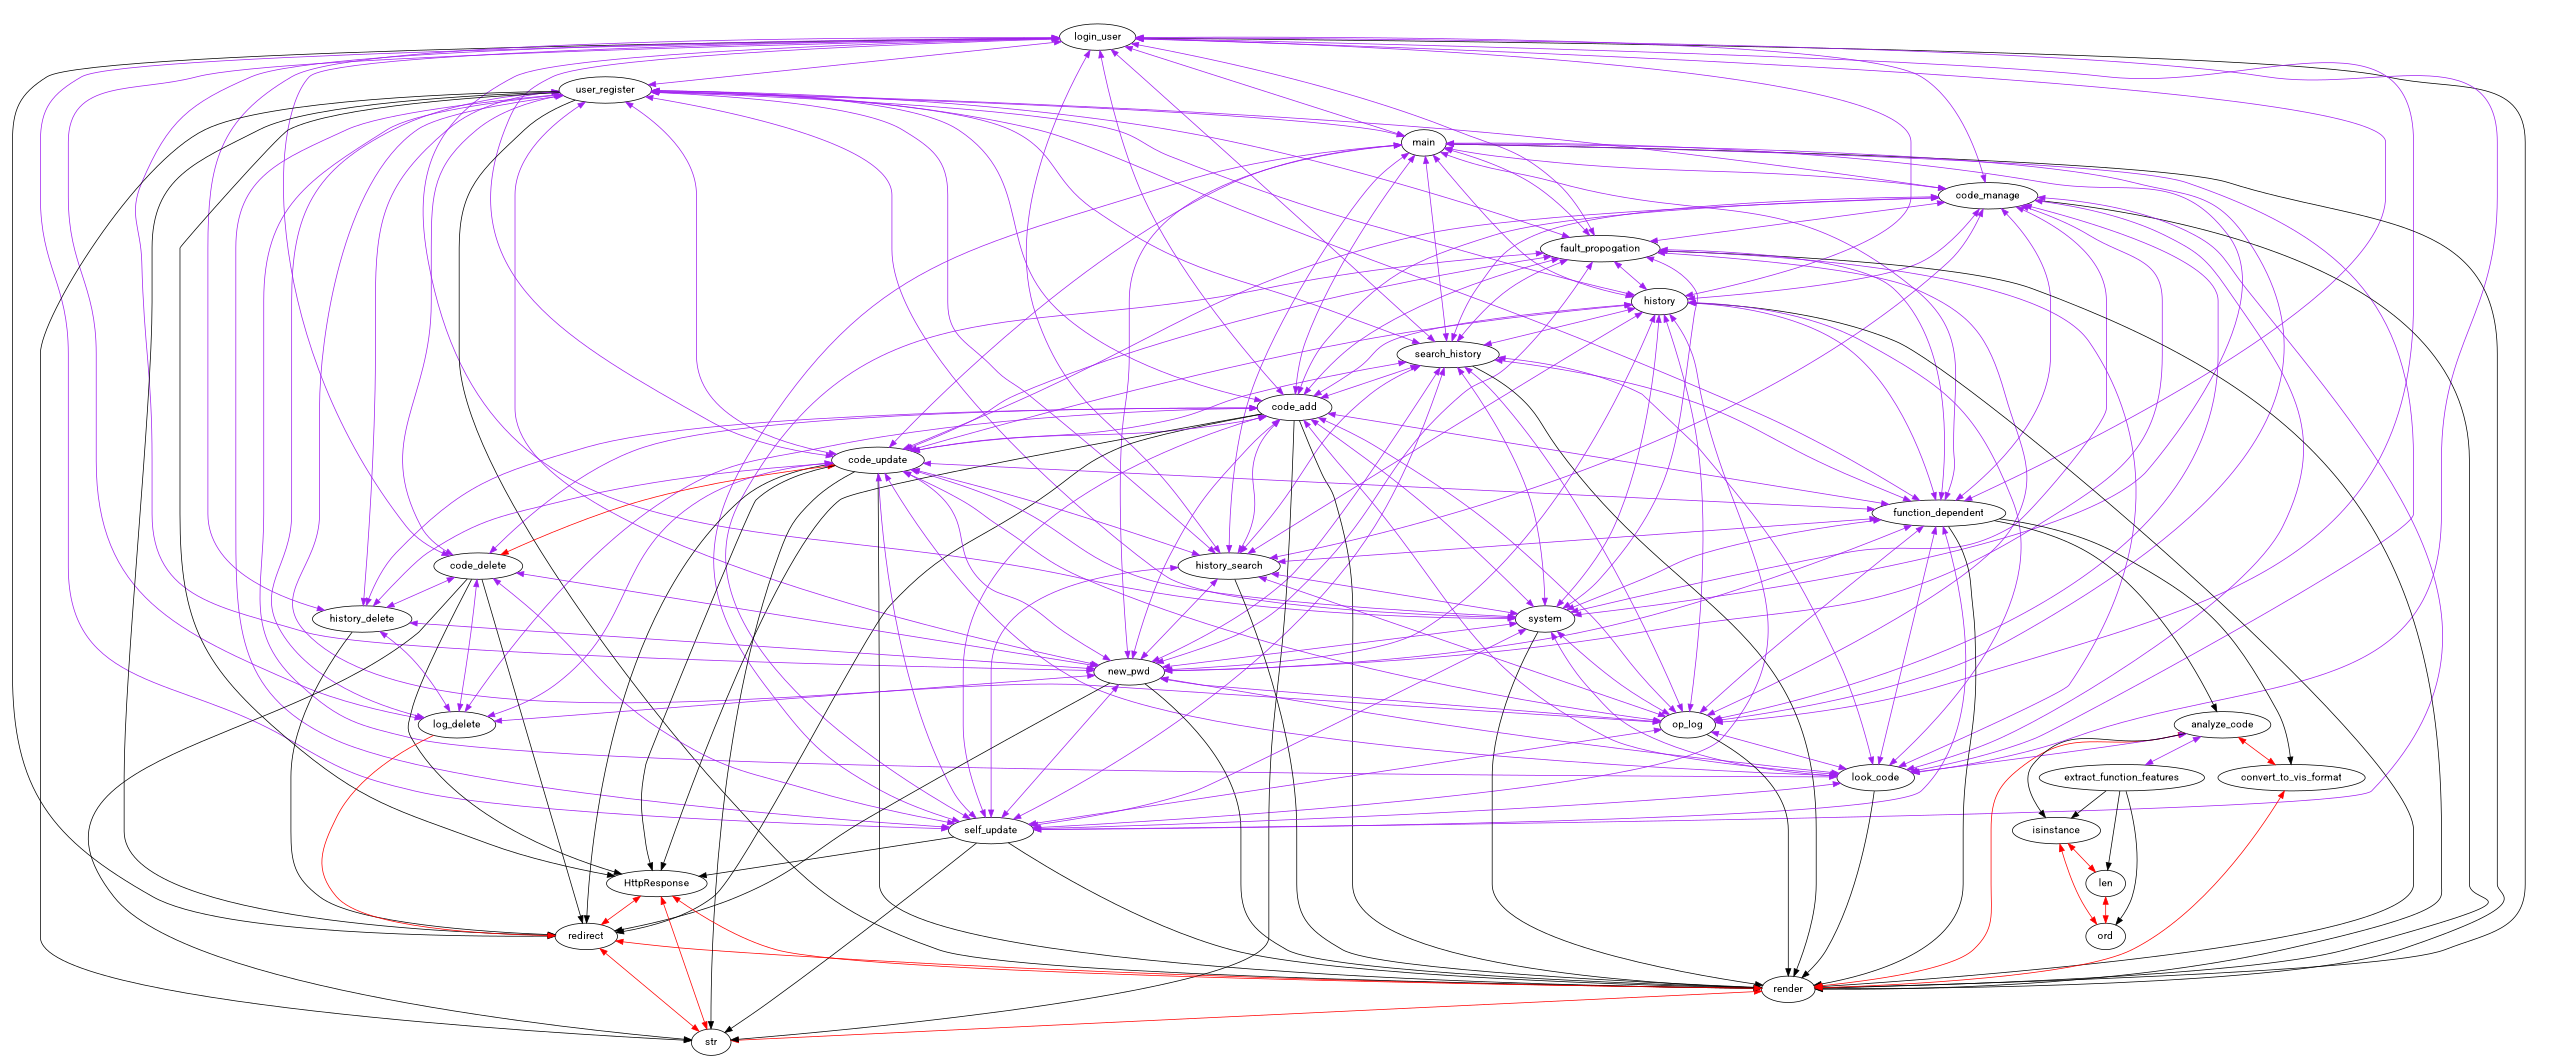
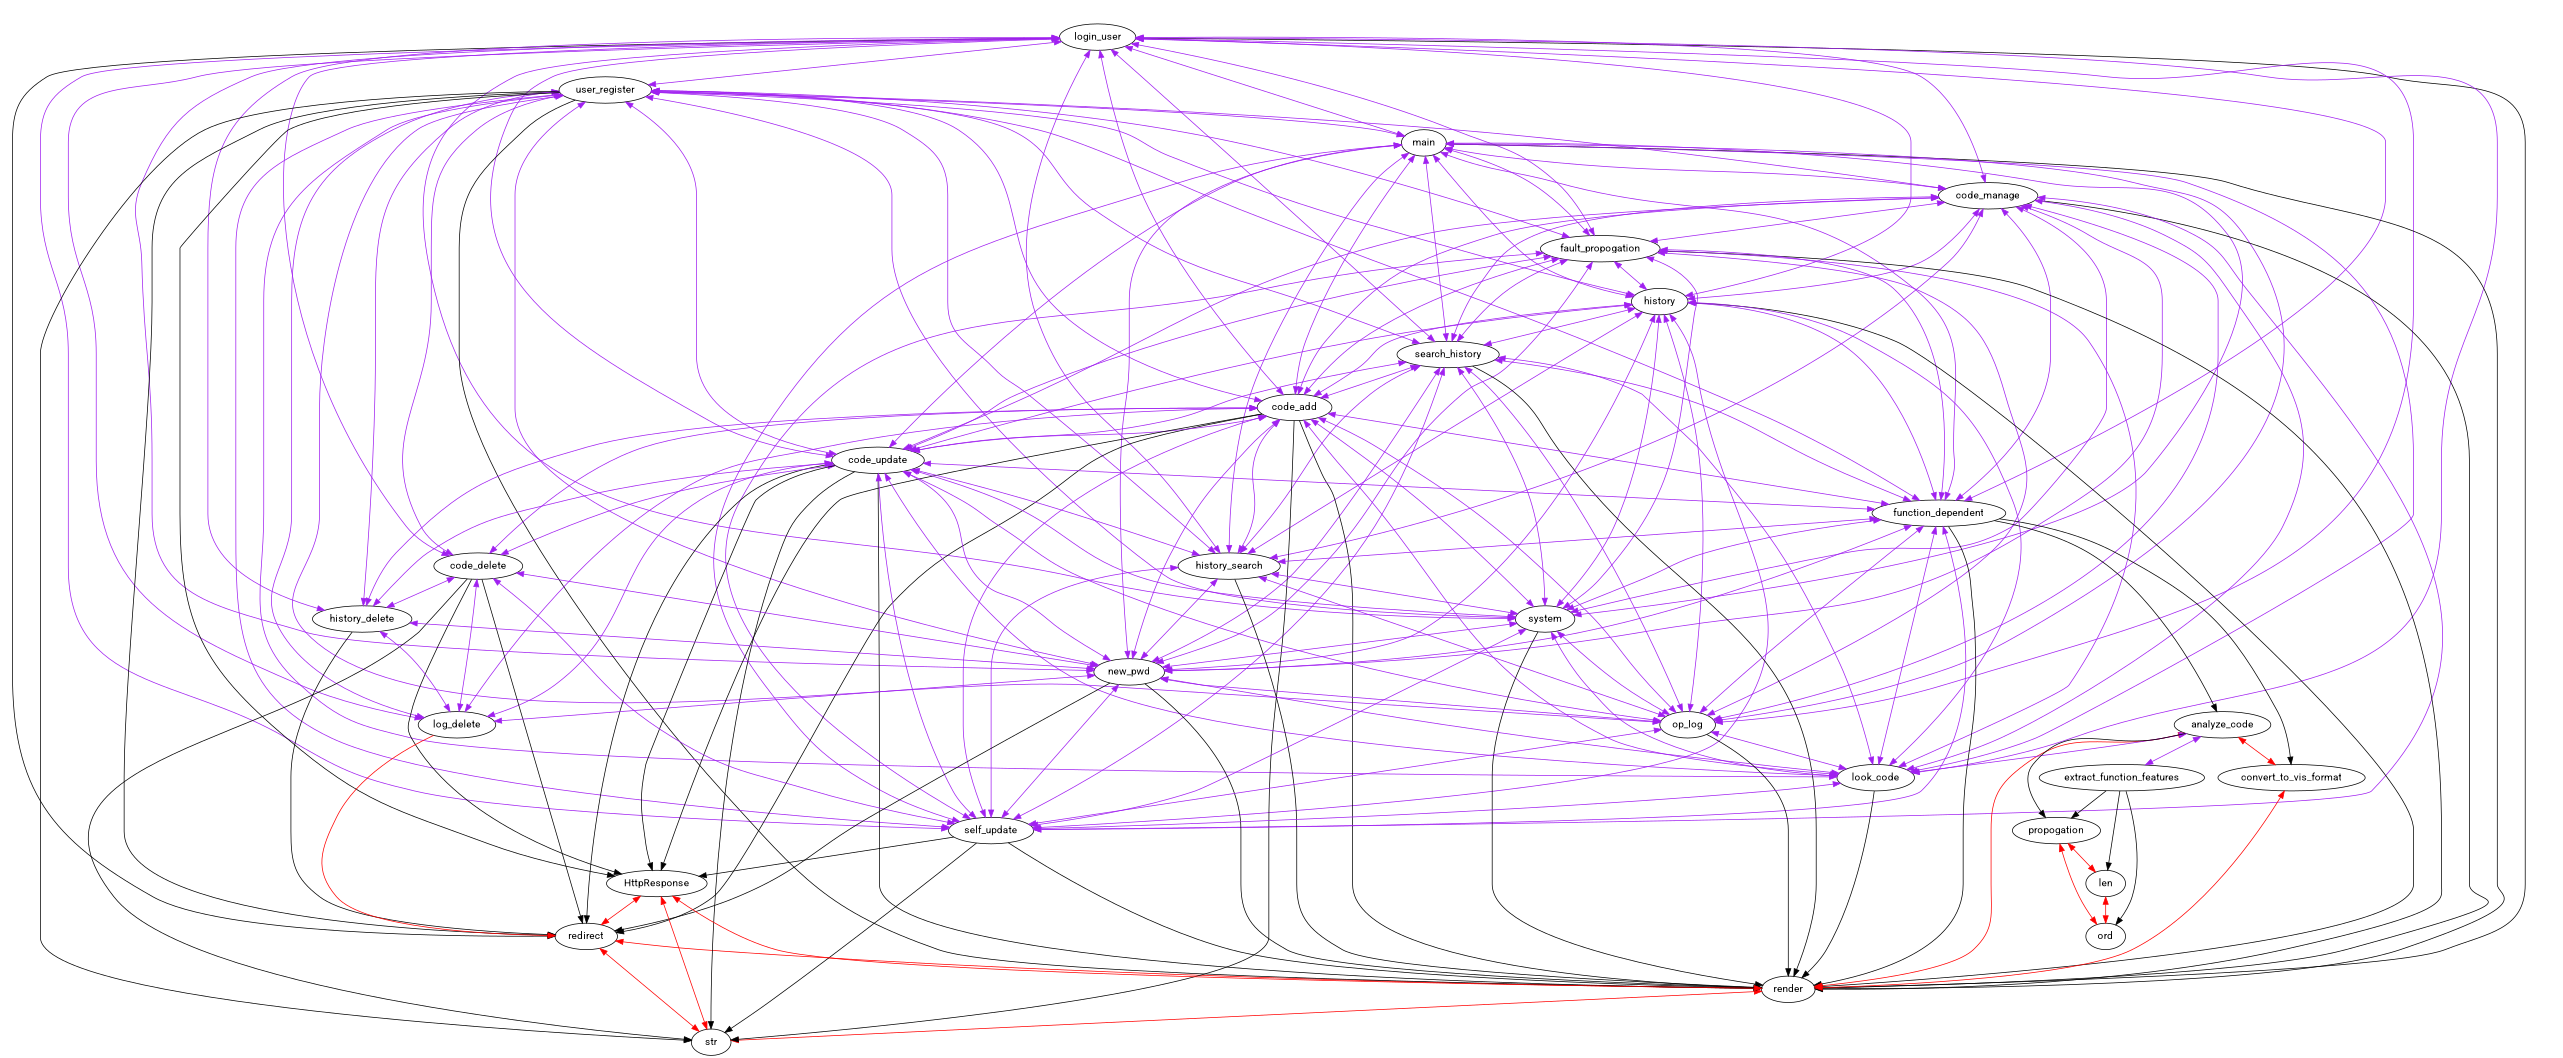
(664, 495) -> (664, 495)
(2056, 831) -> (2056, 831)
